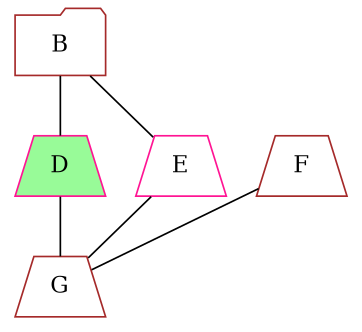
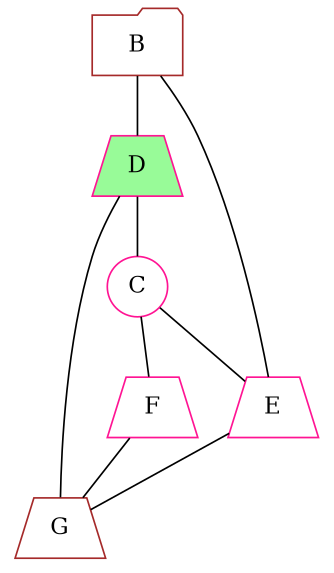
(302, 166) -> (153, 407)
none -> (137, 287)
